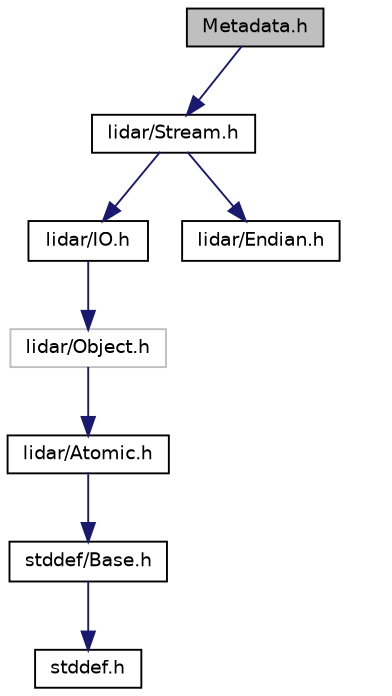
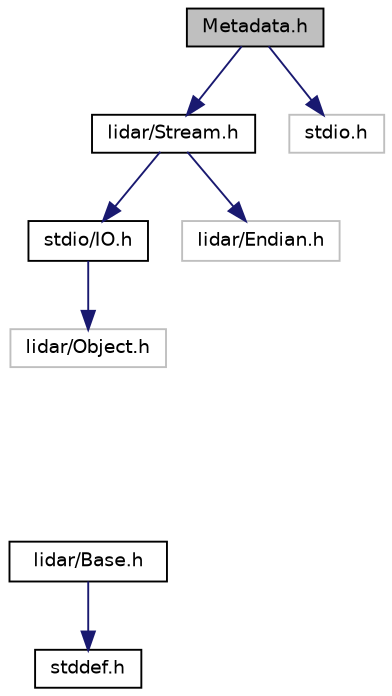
none -> (337, 134)
(88, 241) -> (88, 241)
(261, 241) -> (261, 241)
(88, 454) -> none
(88, 562) -> (88, 562)
